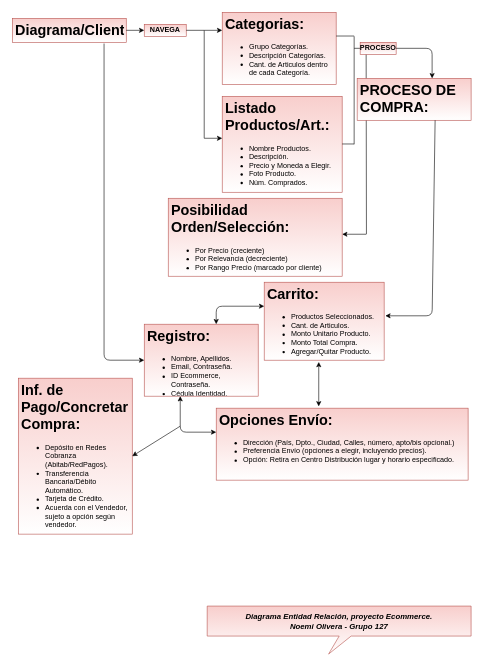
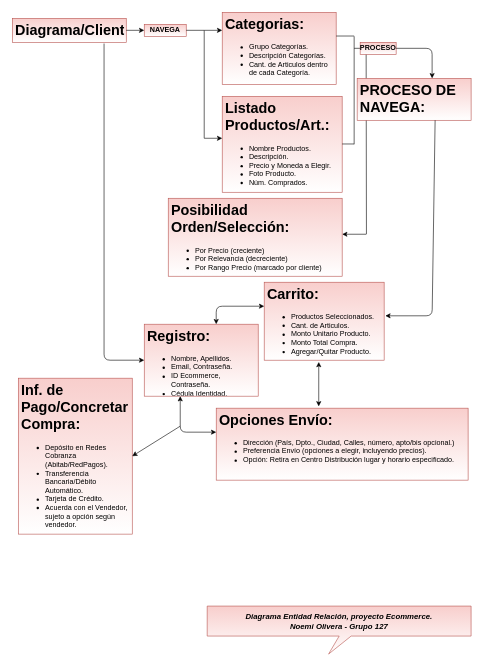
(394, 77) -> (394, 77)
